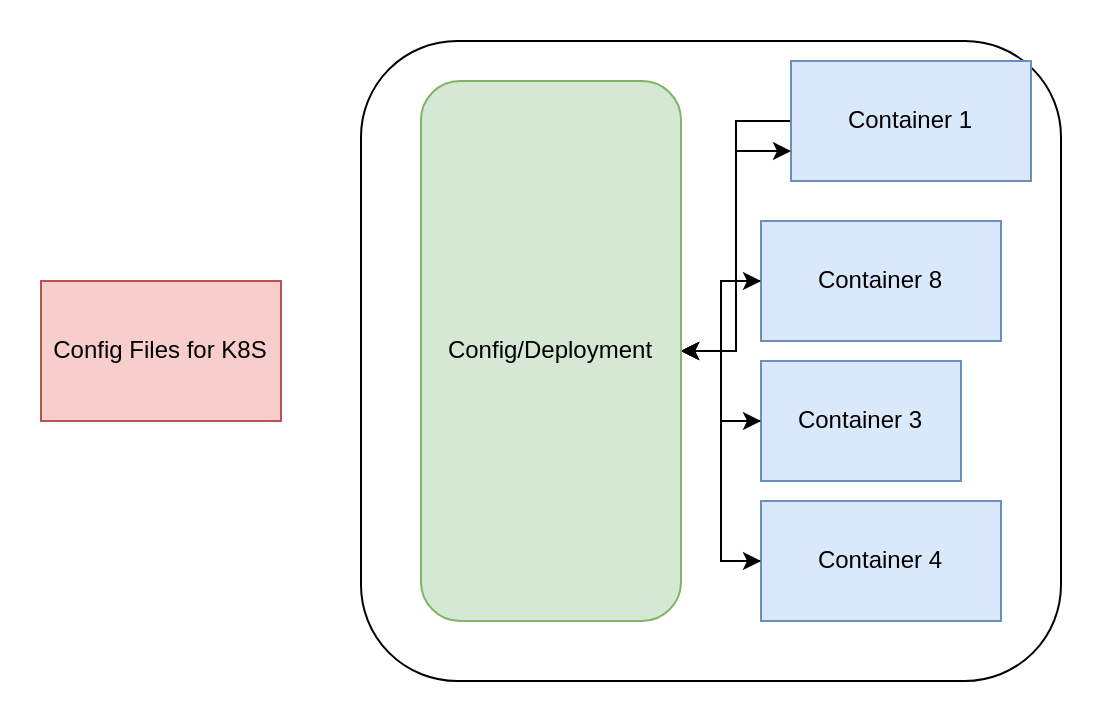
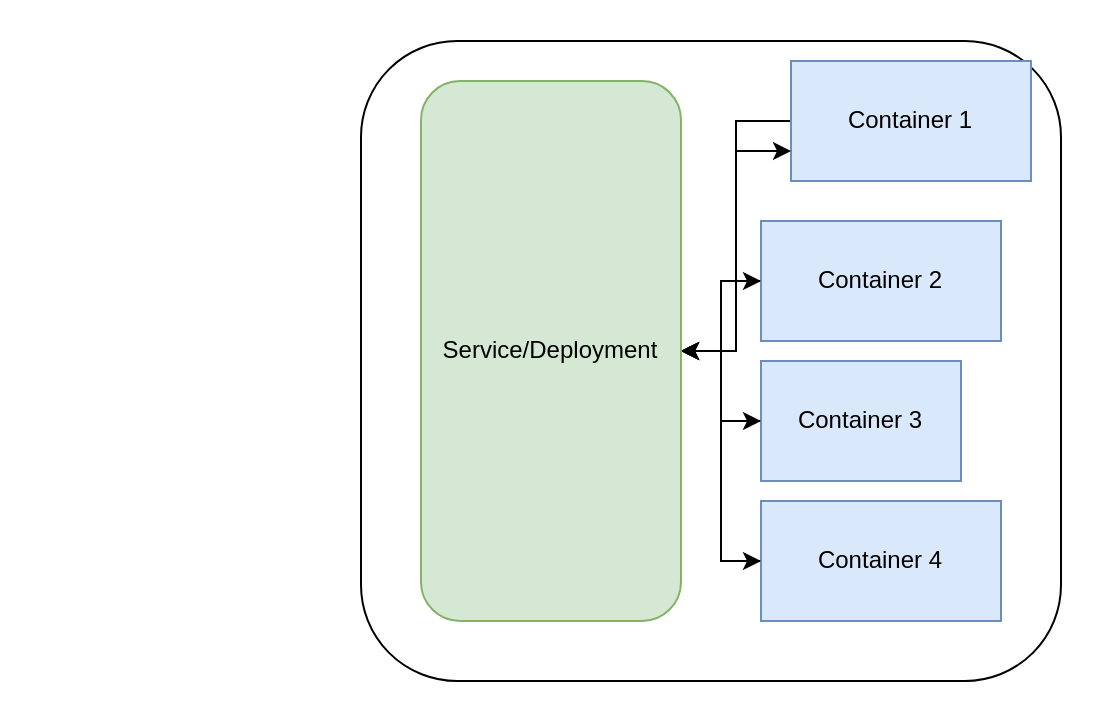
(881, 281) -> (881, 281)
(161, 351) -> none
(551, 351) -> (551, 351)
